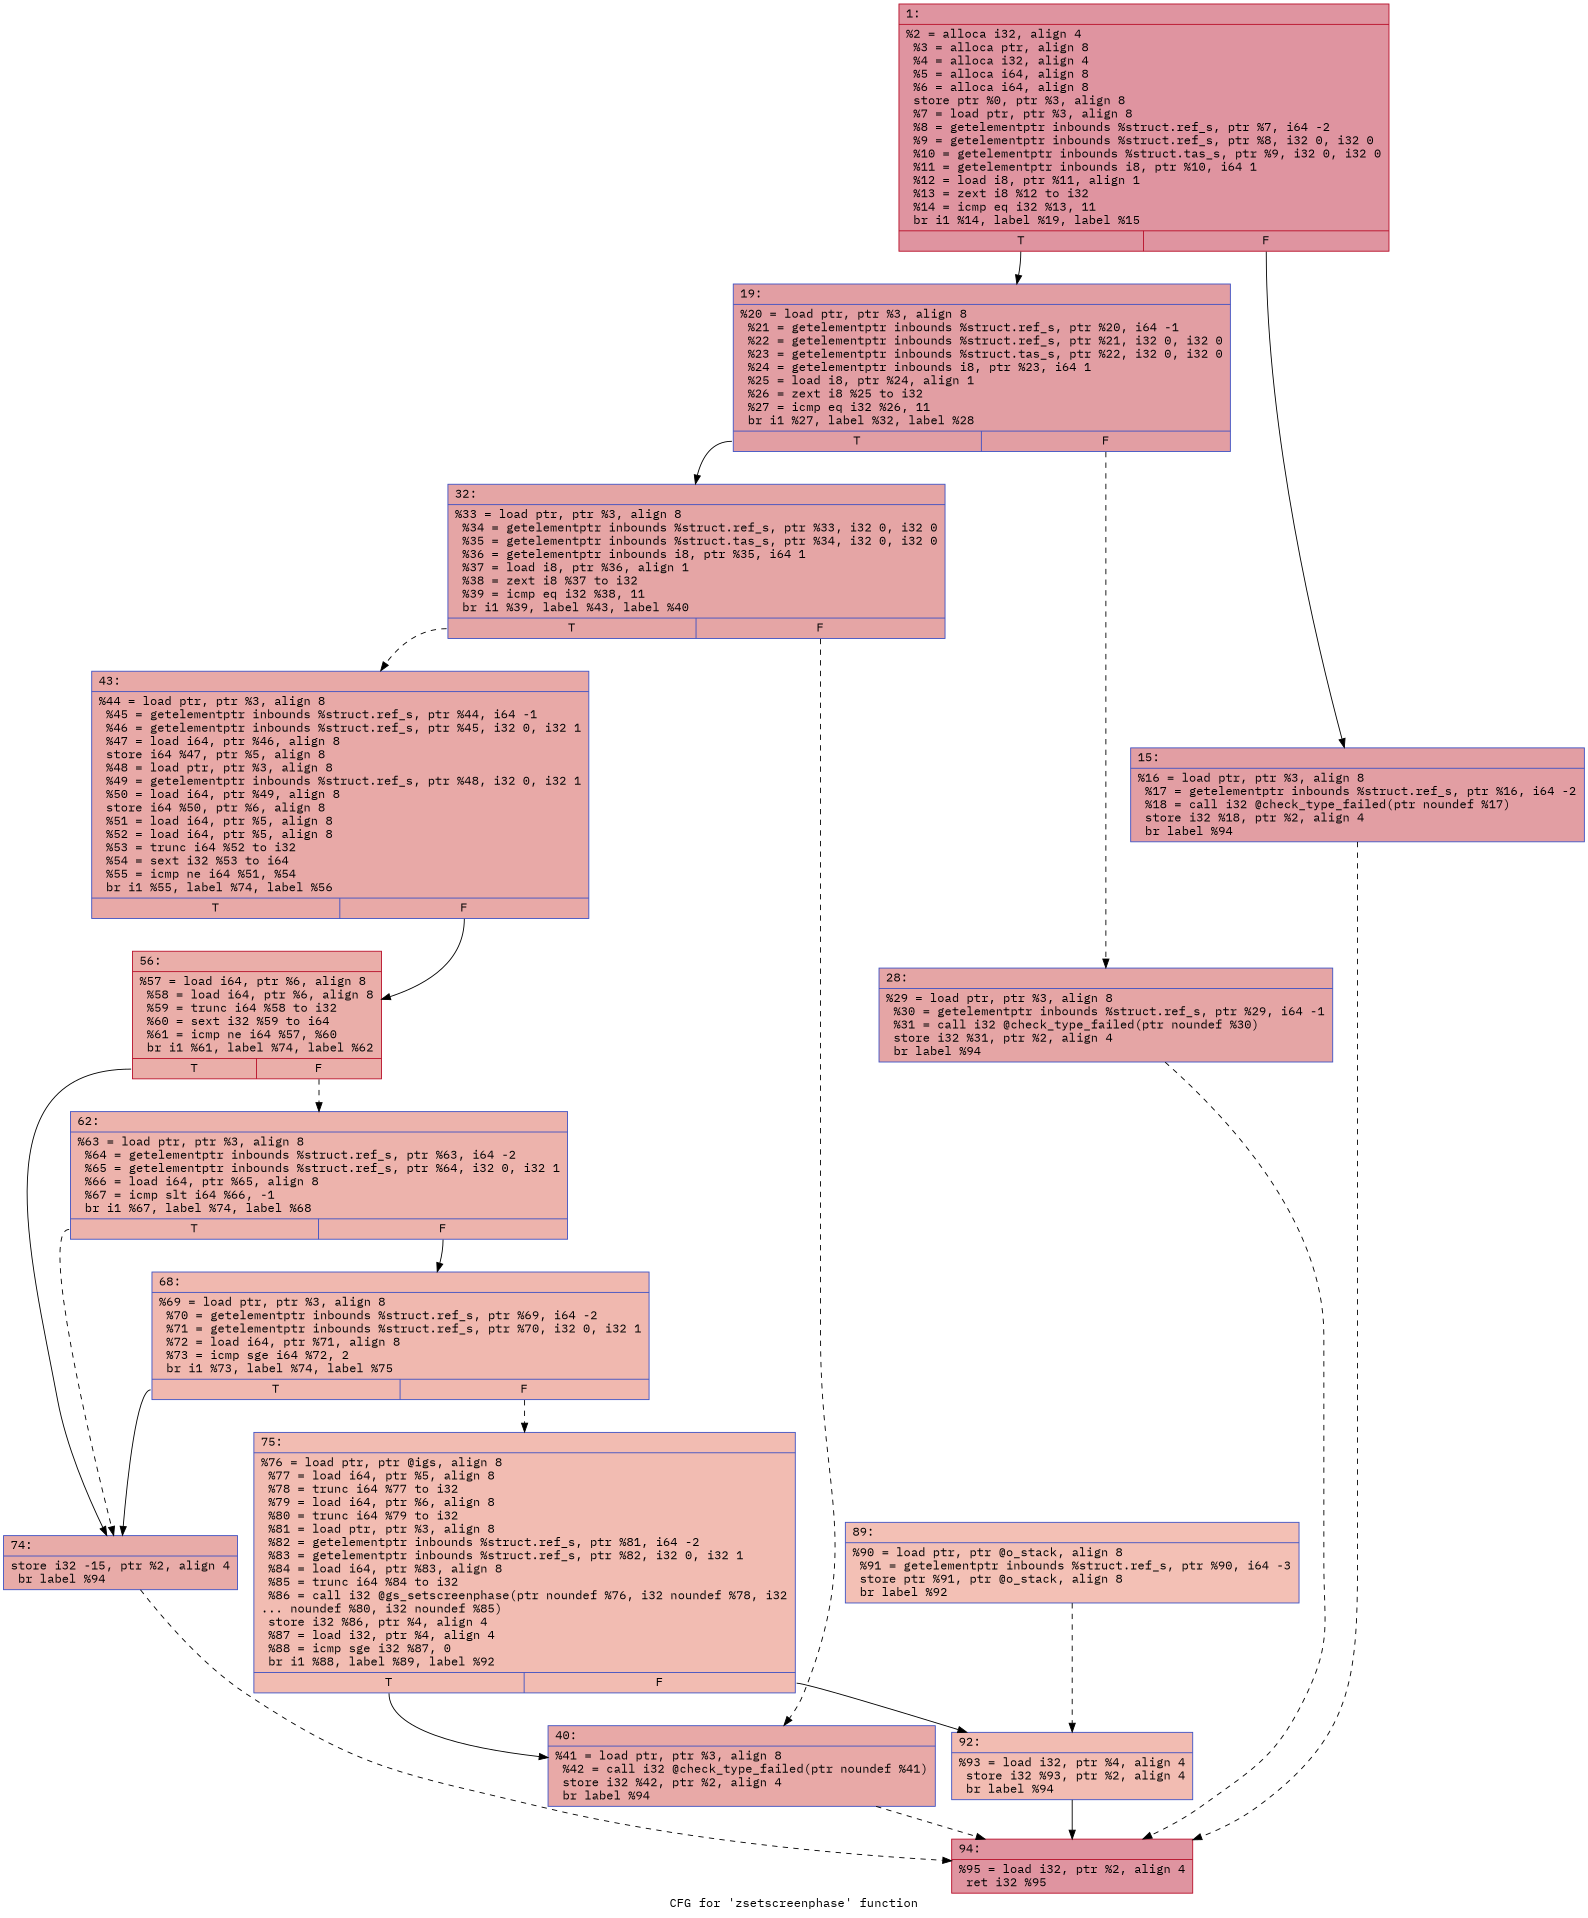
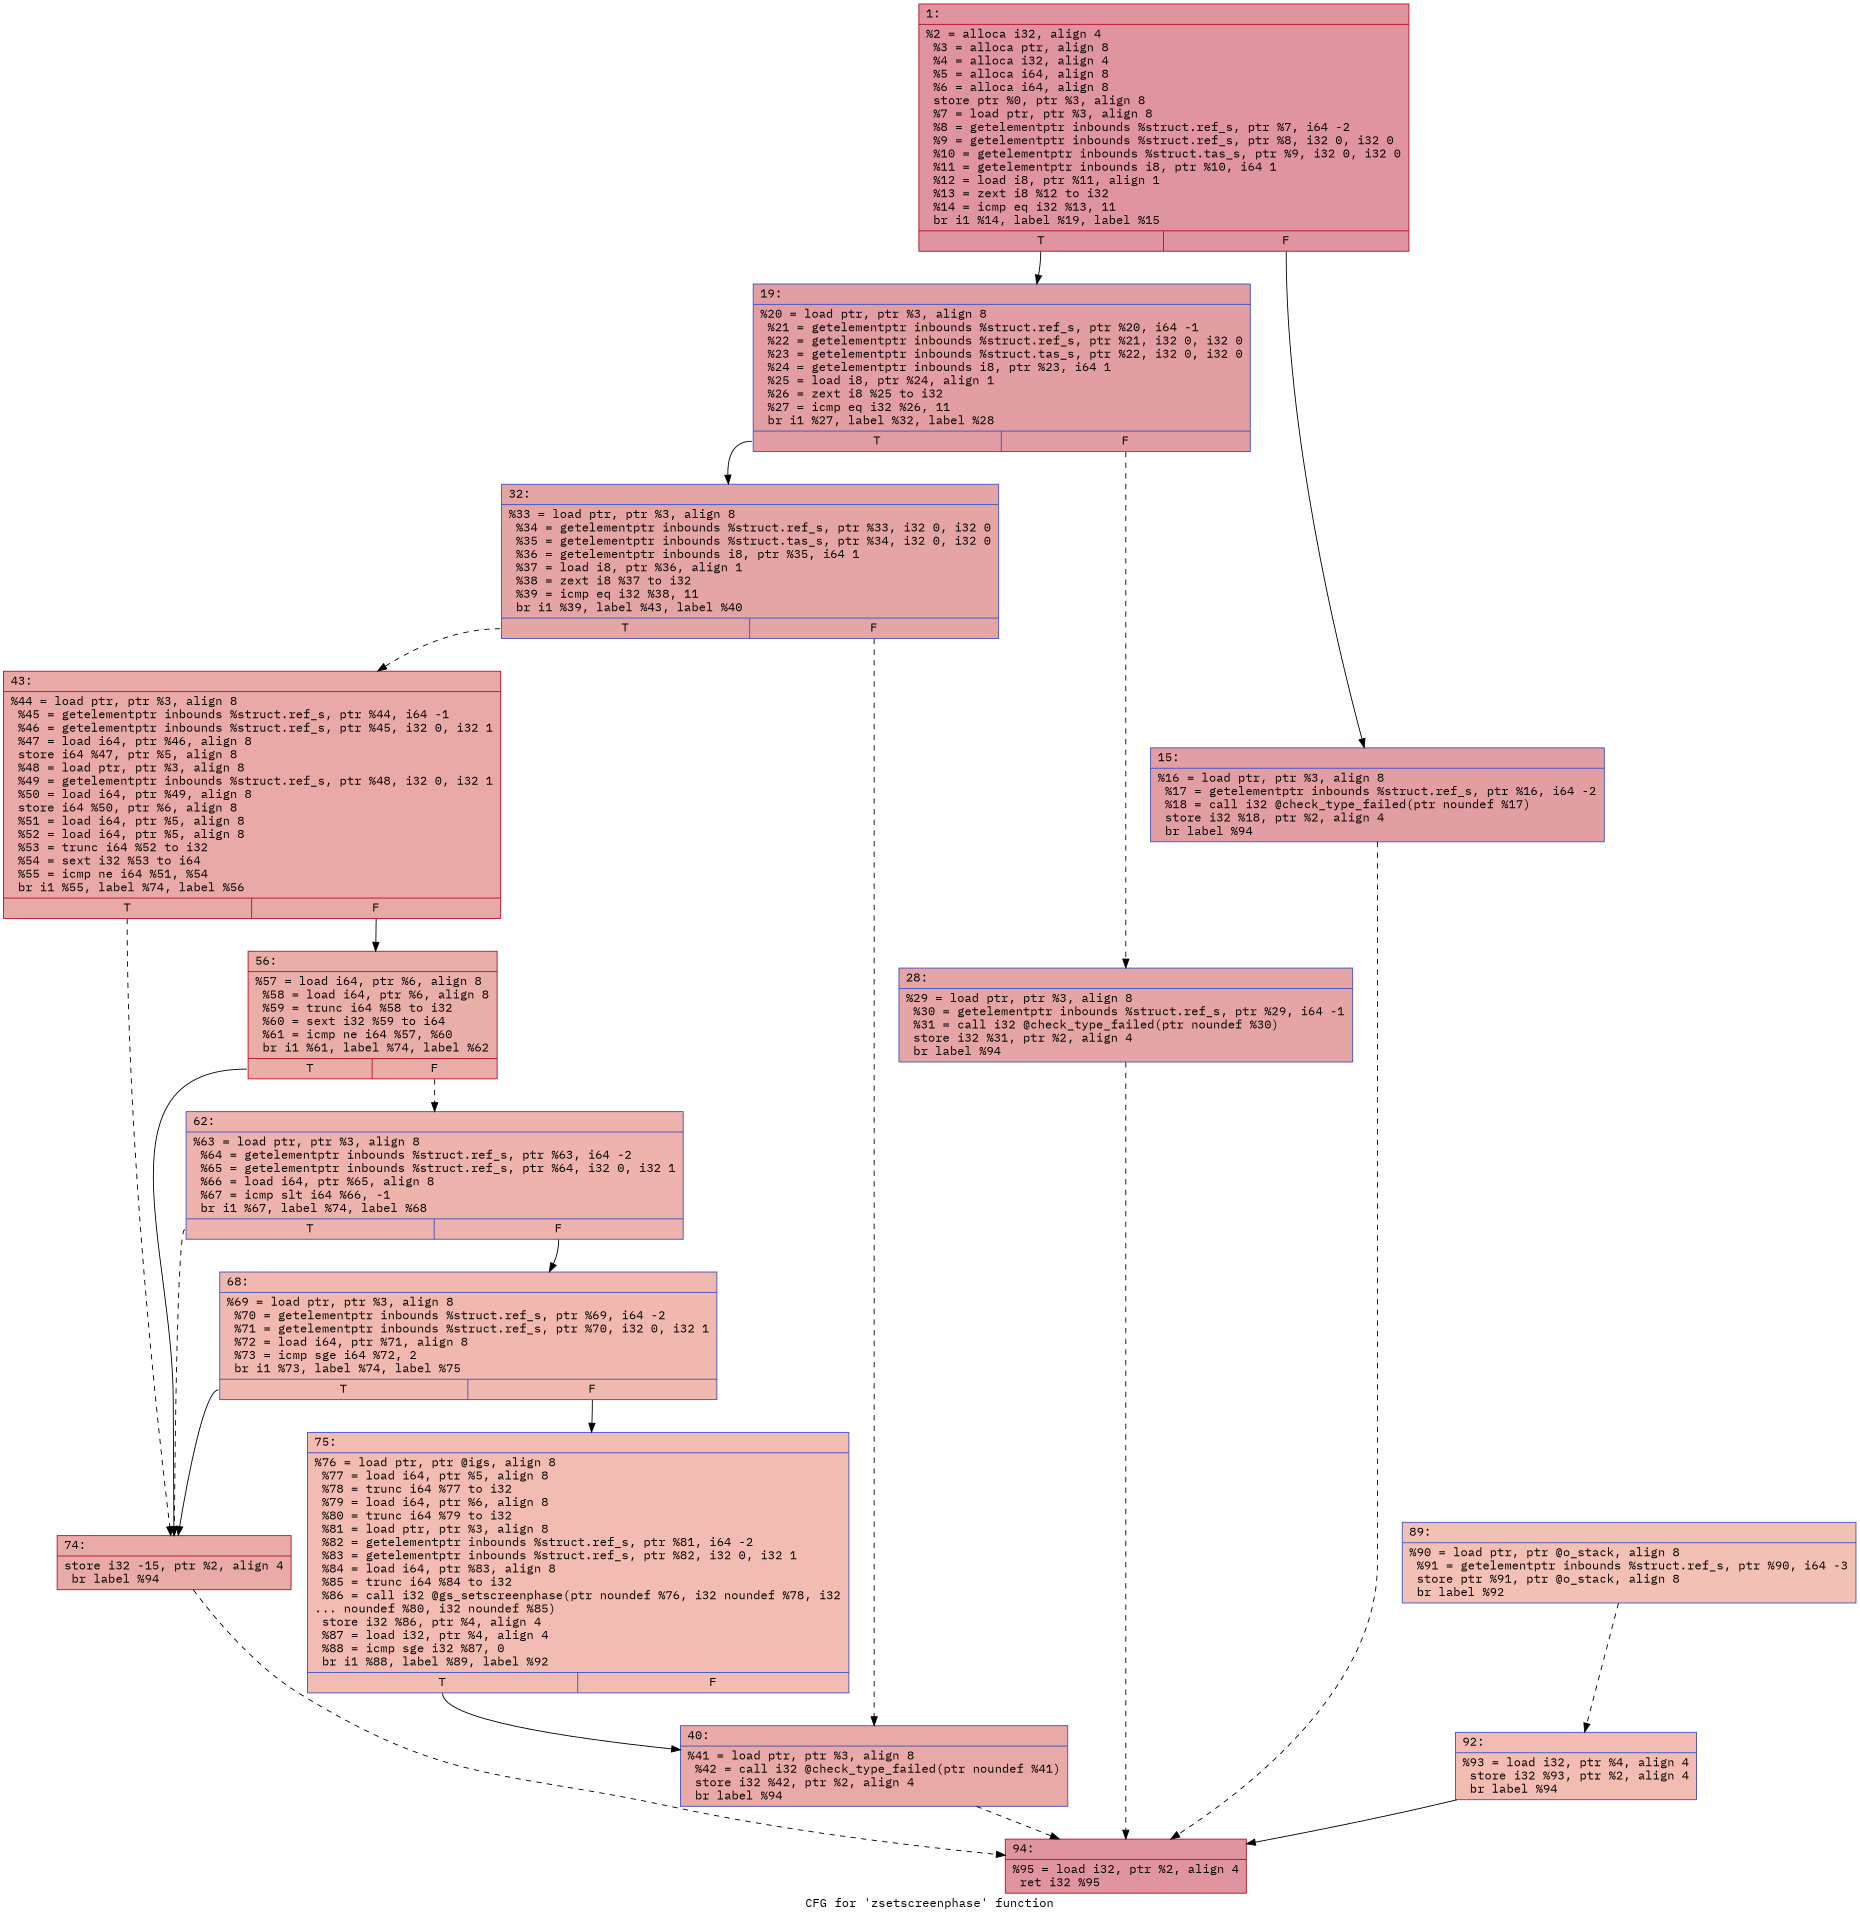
(340, 795) -> (252, 795)
none -> (140, 1223)
(525, 1411) -> (592, 1412)
(121, 1563) -> (174, 1563)
(878, 1705) -> none
